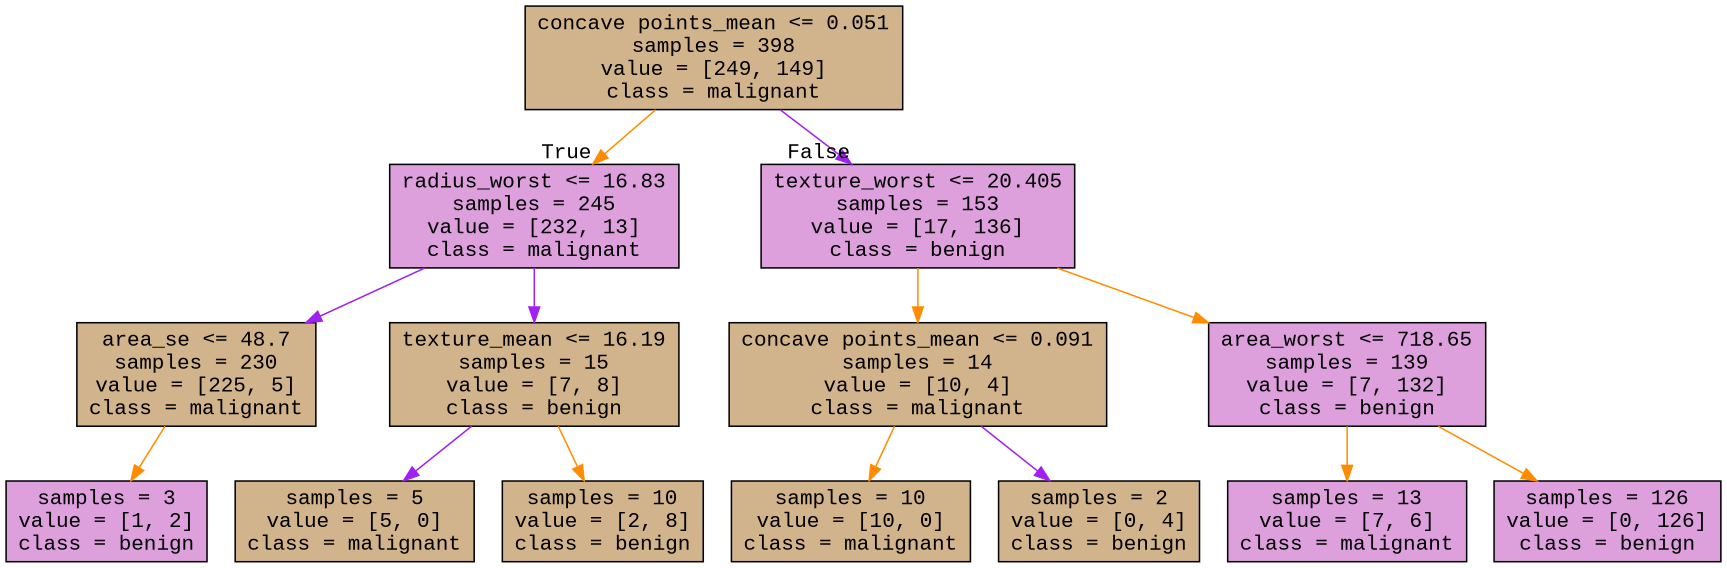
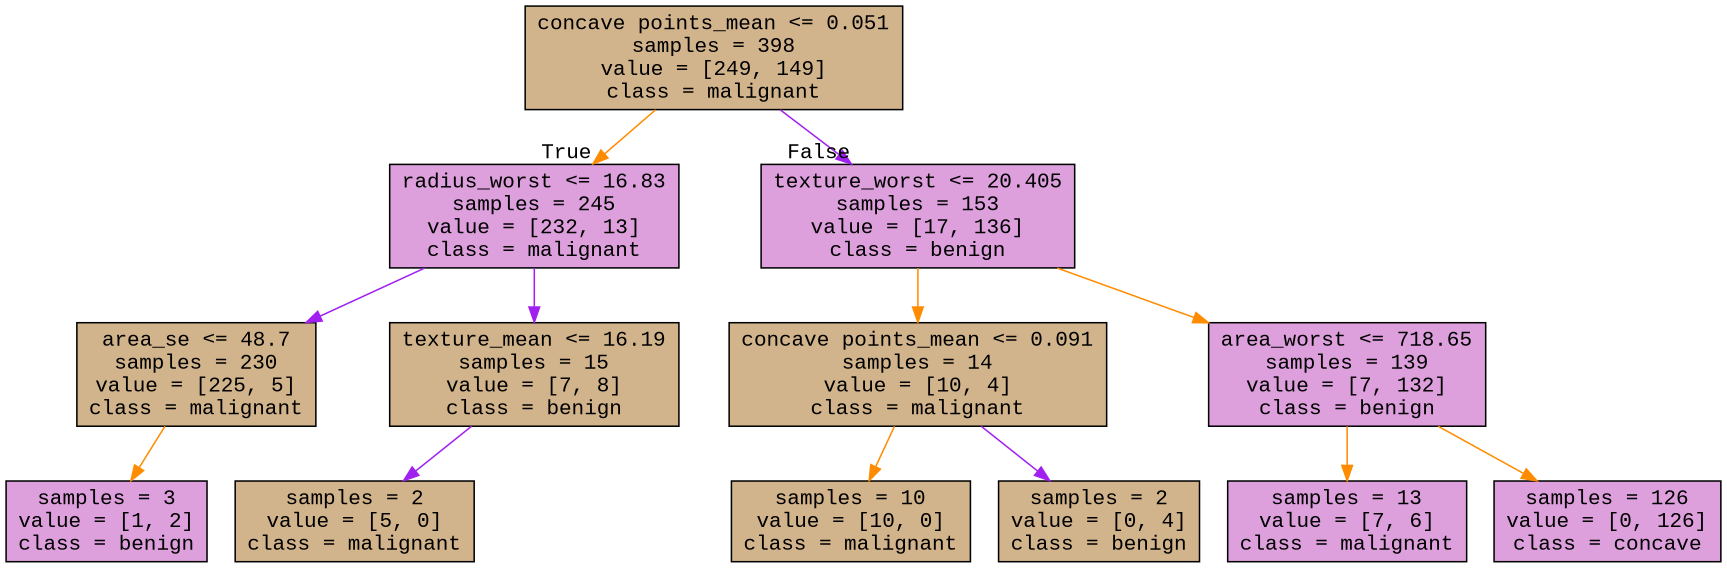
(355, 521) -> (355, 521)
(603, 521) -> none
(1607, 521) -> (1607, 521)
